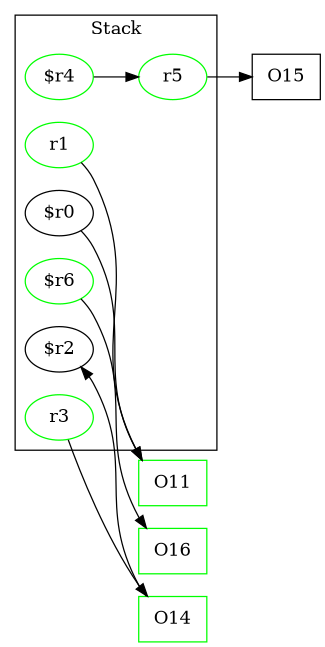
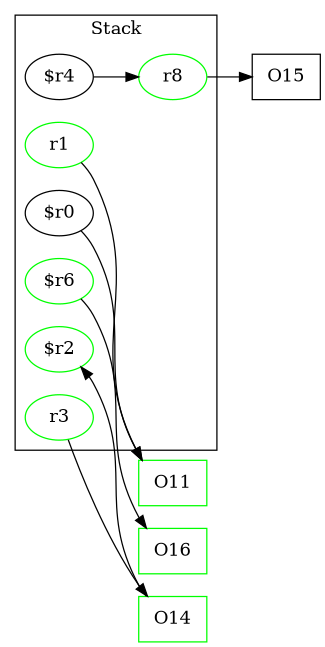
(59, 77) -> (59, 77)
(173, 77) -> (173, 77)
(59, 349) -> (59, 349)
